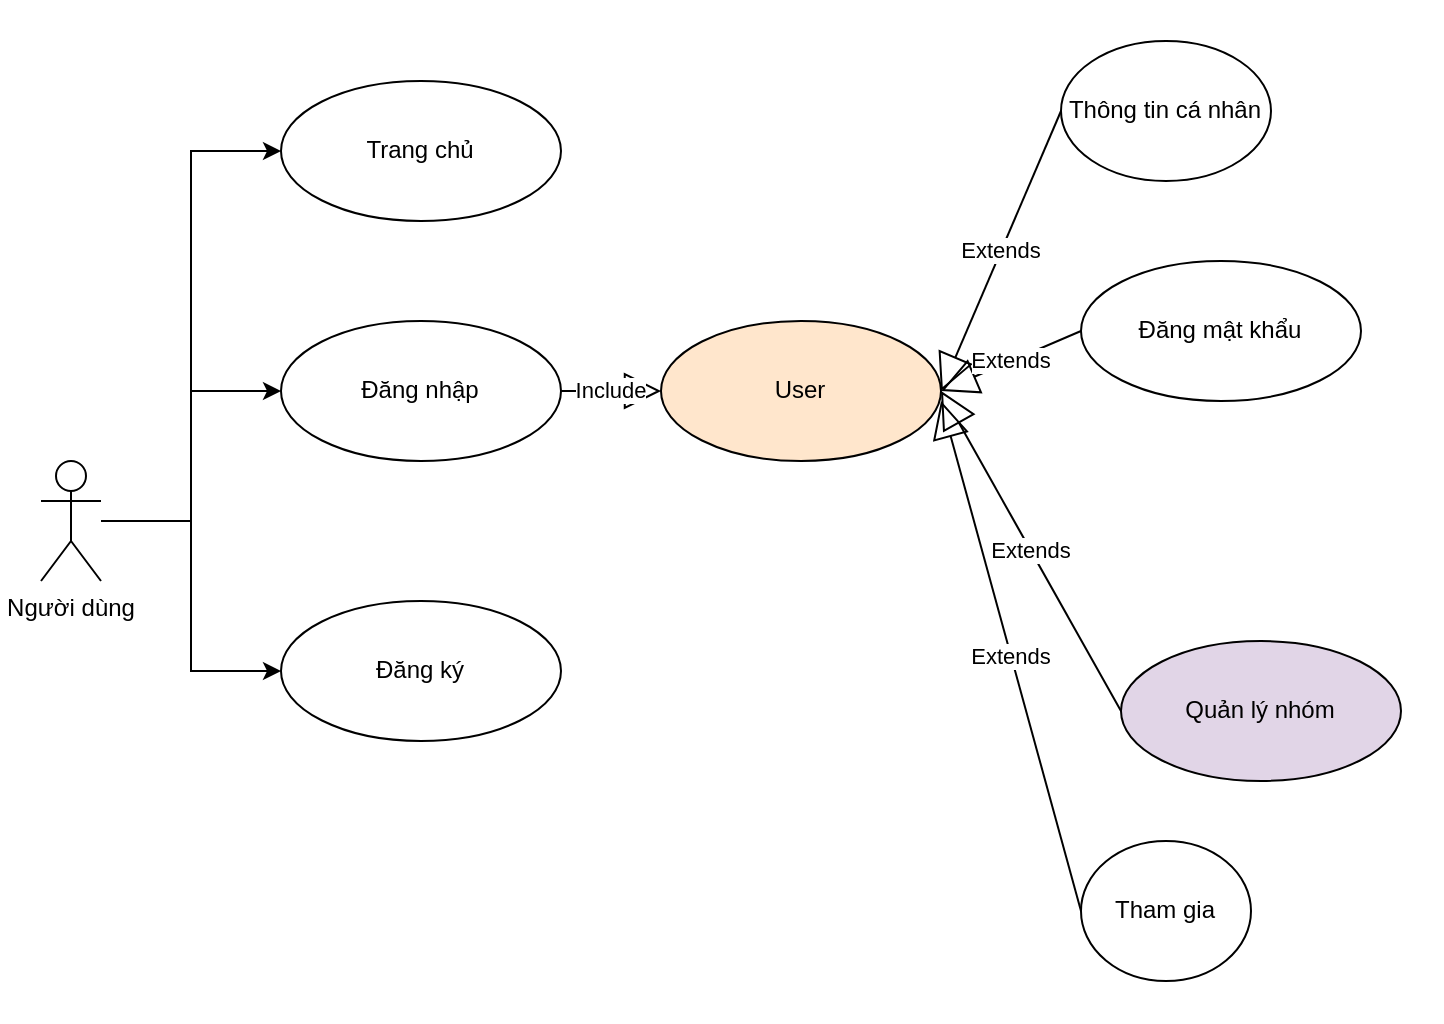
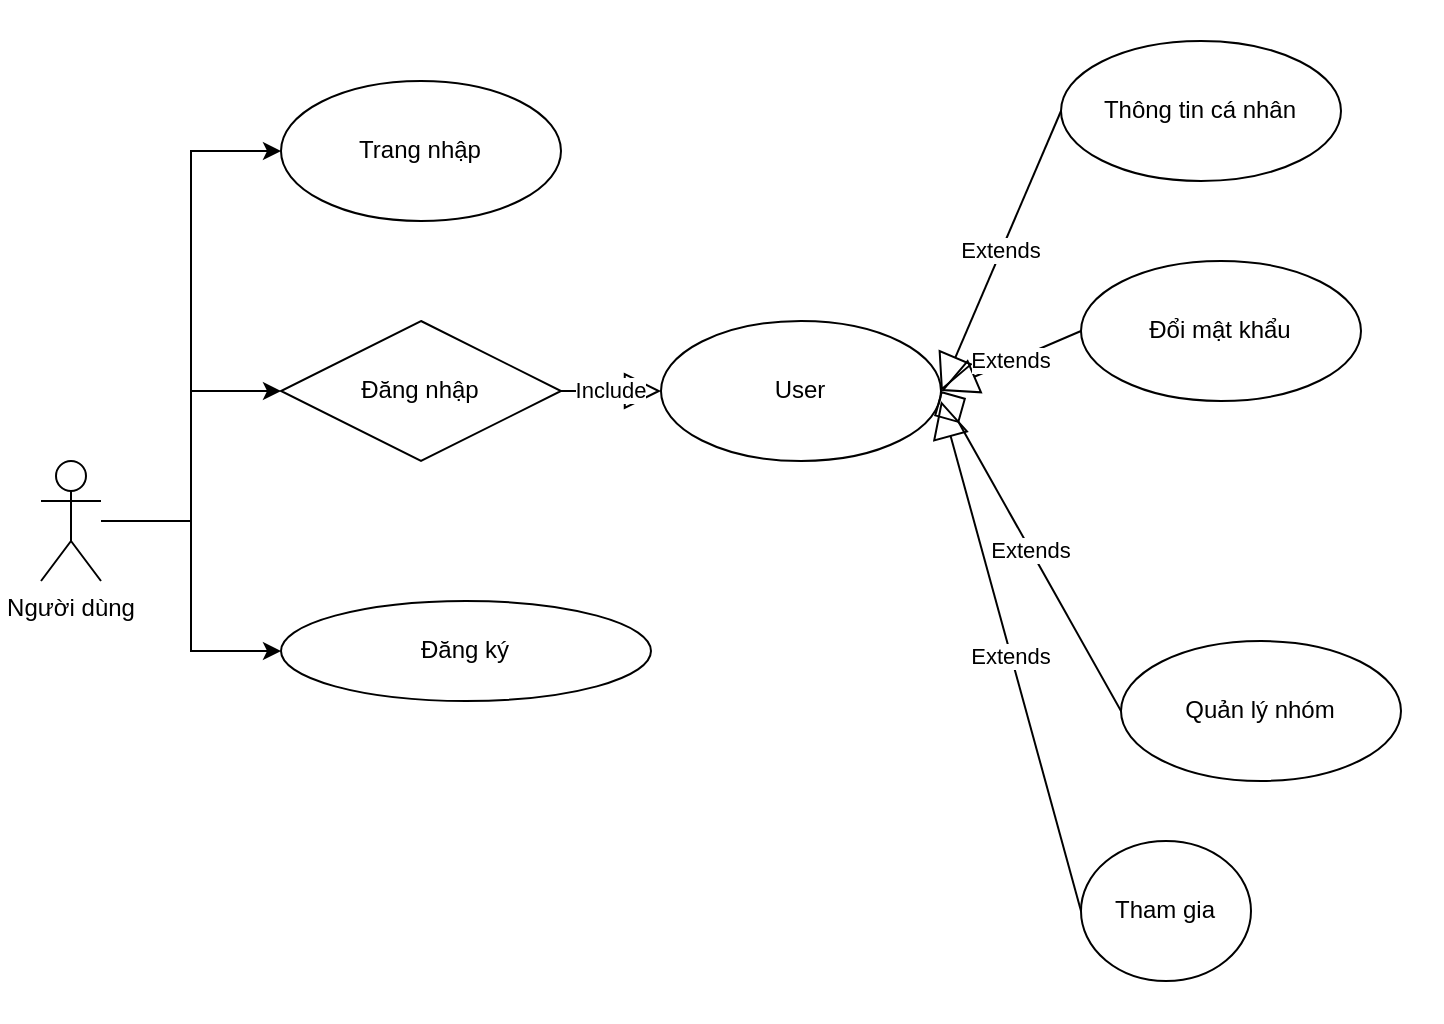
(1166, 111) -> (1201, 111)
(421, 151) -> (421, 151)
(1221, 331) -> (1221, 331)
(421, 391) -> (421, 391)
(801, 391) -> (801, 391)
(959, 423) -> (959, 423)
(421, 671) -> (466, 651)
(1261, 711) -> (1261, 711)
